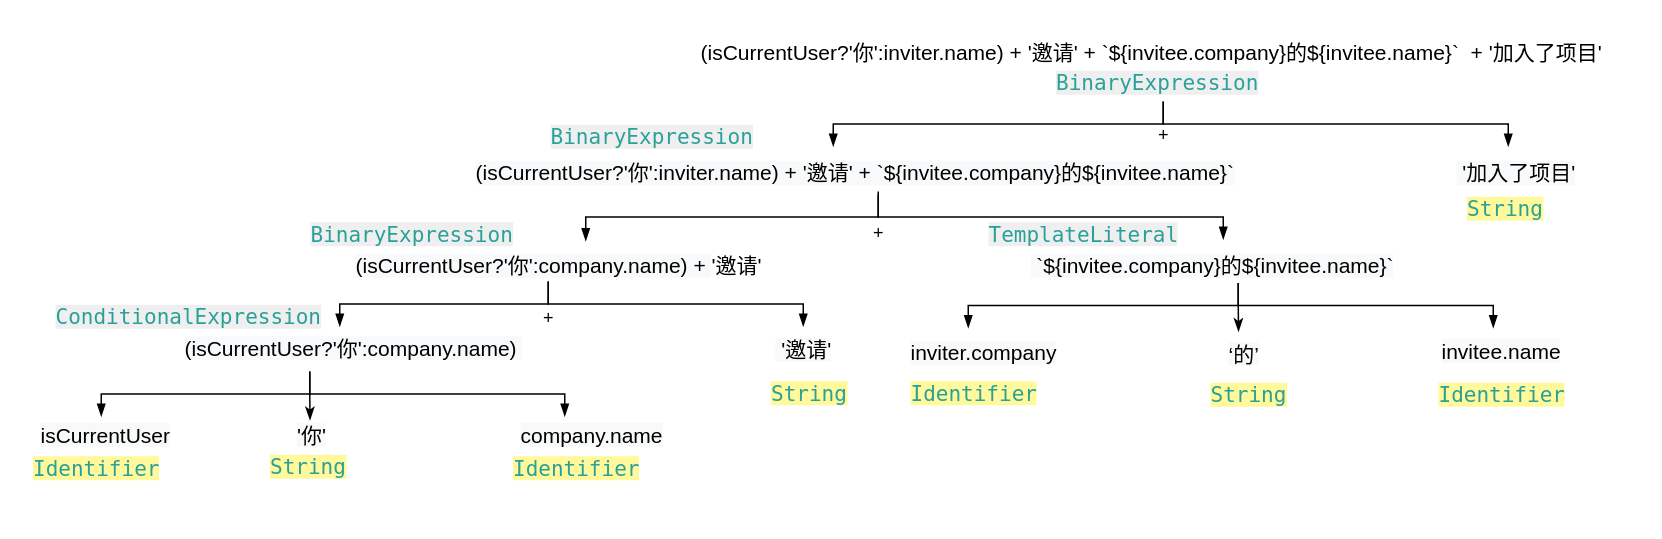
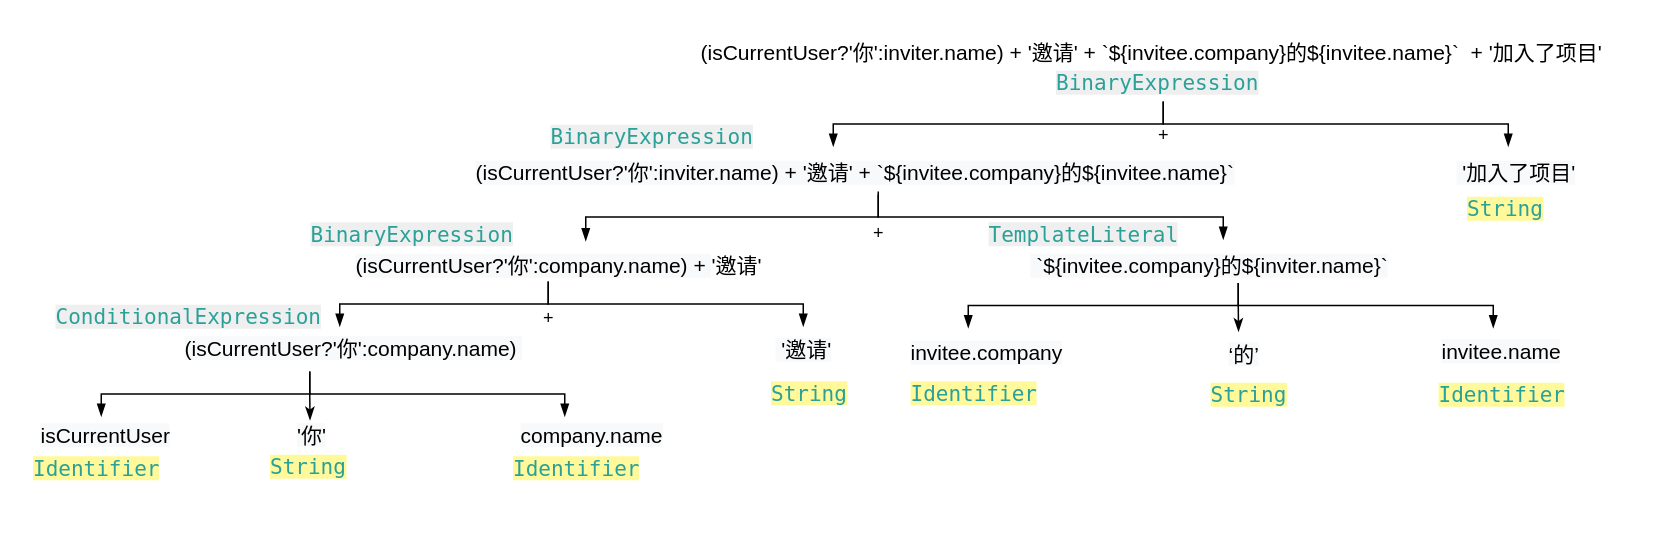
(1228, 279) -> (1228, 279)
(991, 354) -> (991, 354)
